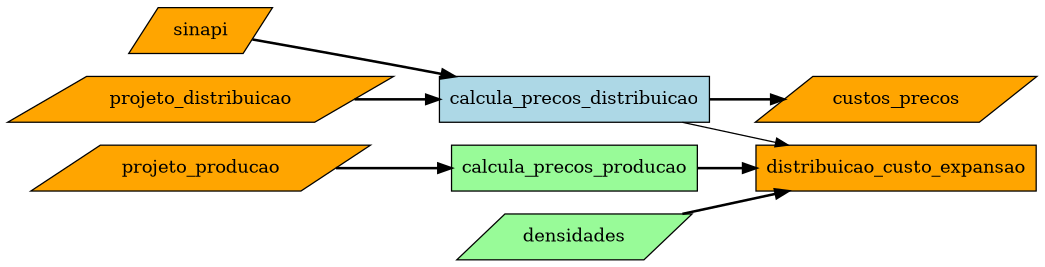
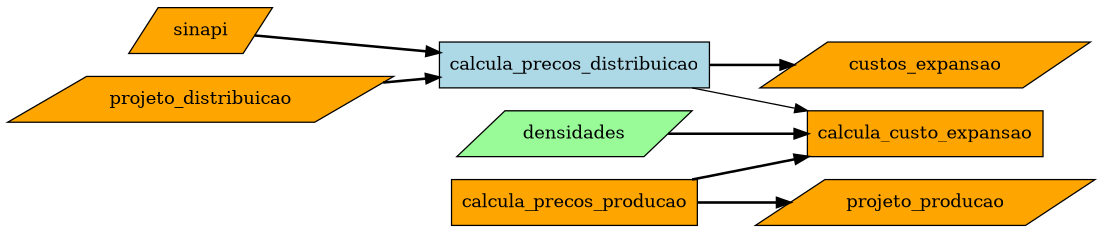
(896, 99) -> (925, 65)
(387, 168) -> (737, 203)
(574, 168) -> (574, 203)
(896, 168) -> (925, 134)
